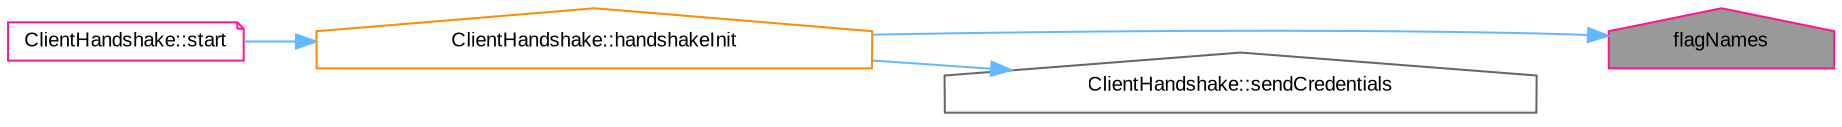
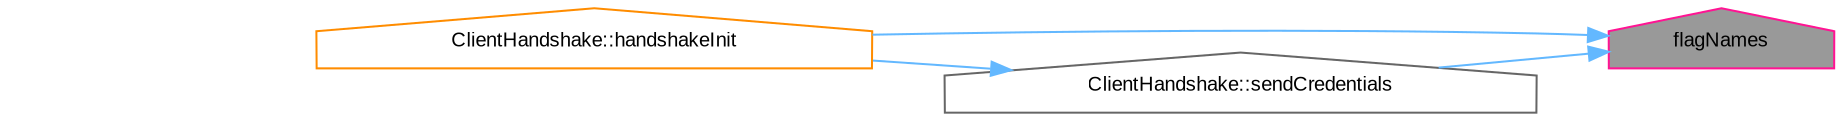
(126, 41) -> none
none -> (1514, 61)
